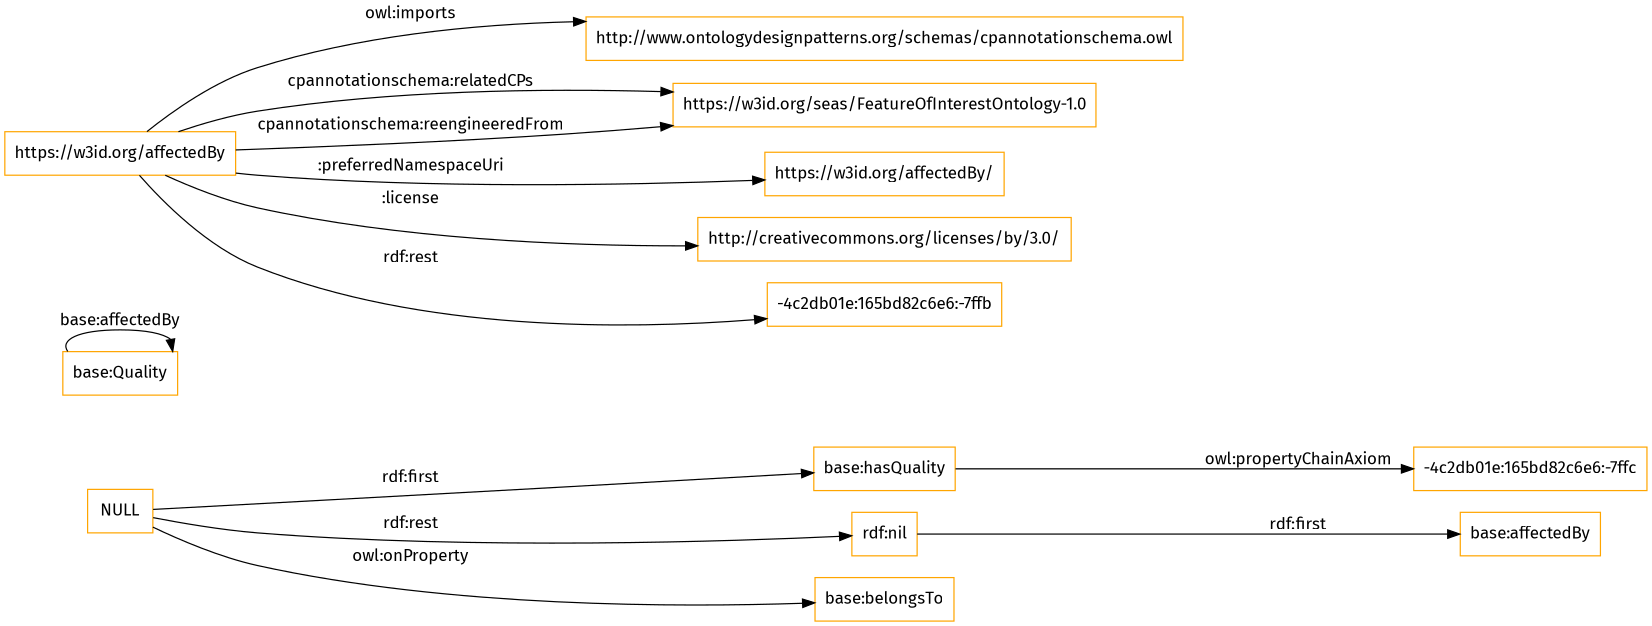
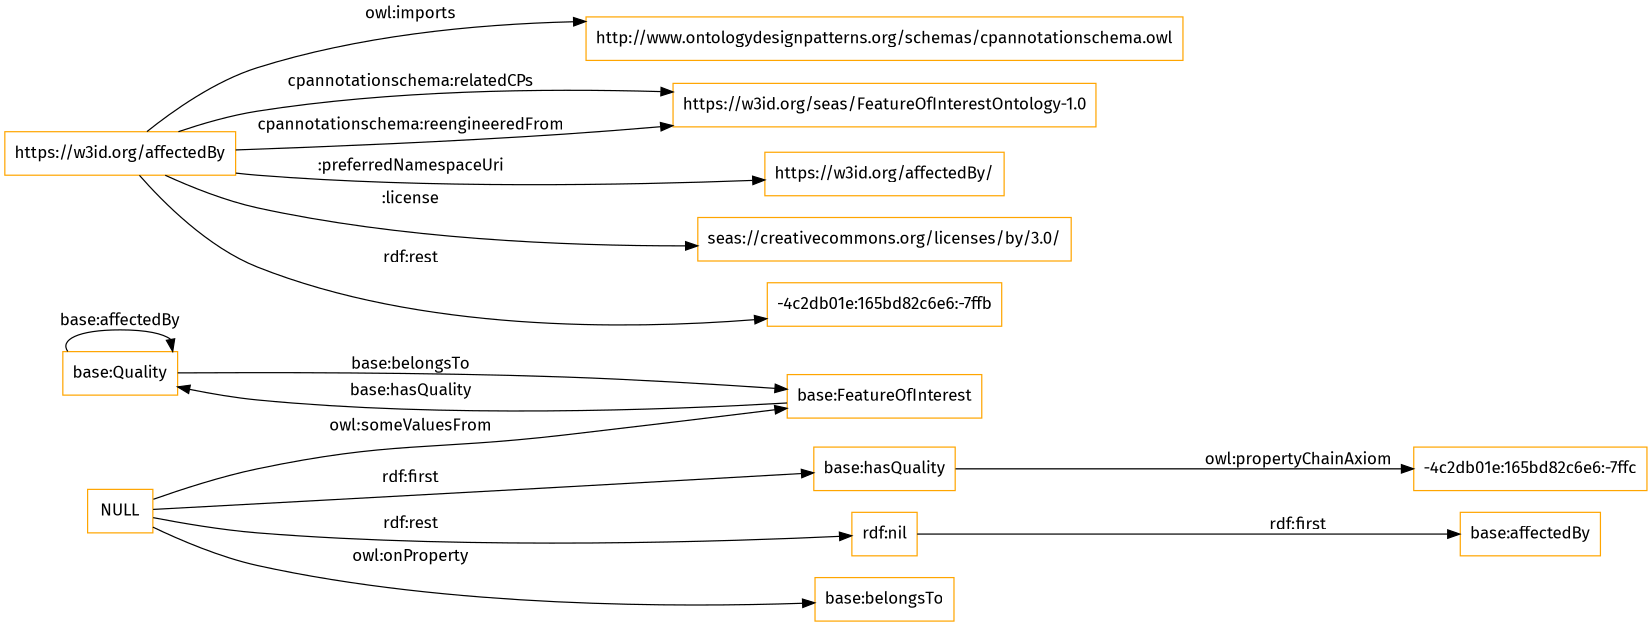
(884, 239) -> (884, 239)
none -> (884, 396)
